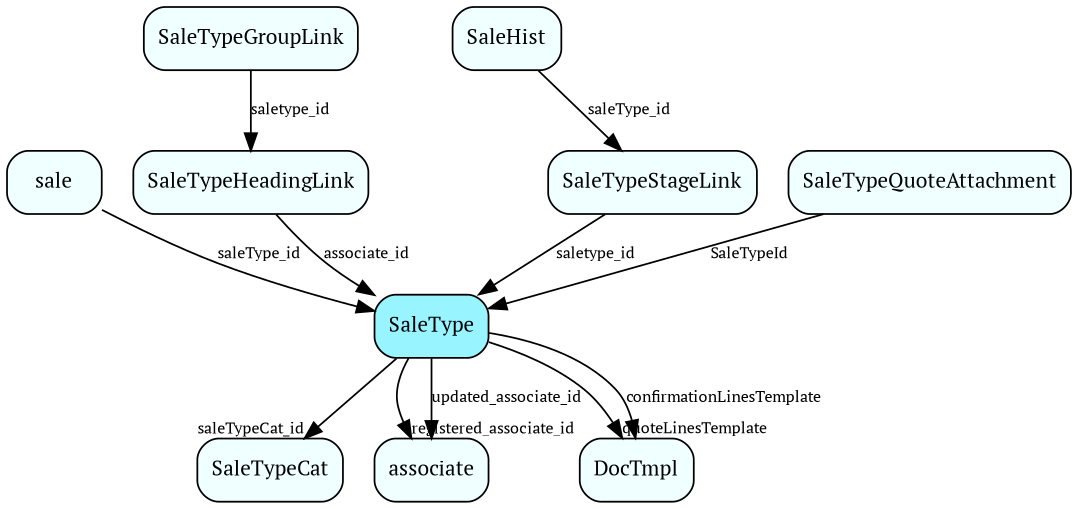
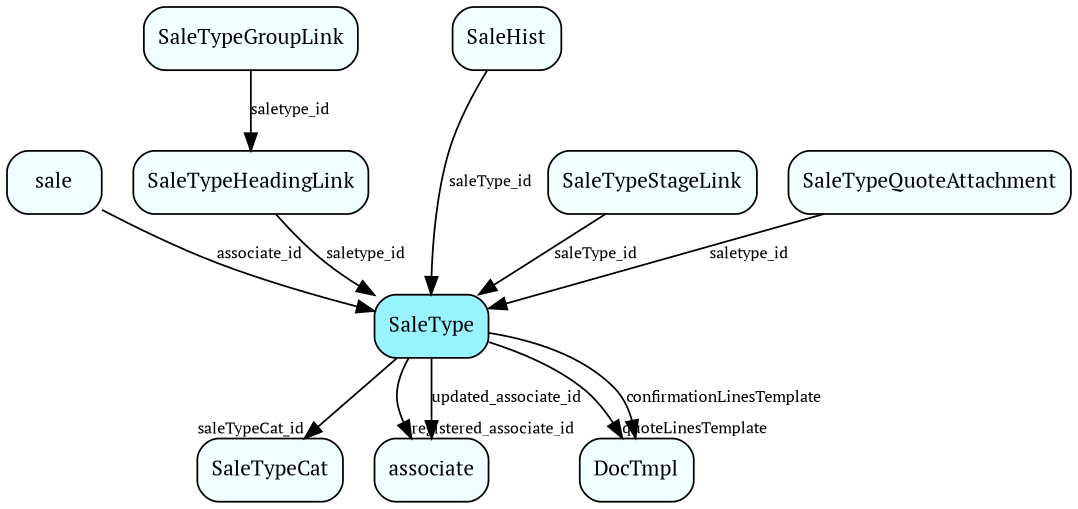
(574, 105) -> (444, 169)
(260, 254) -> (260, 254)
(367, 254) -> (367, 254)
(596, 254) -> (596, 254)
(750, 254) -> (750, 254)
